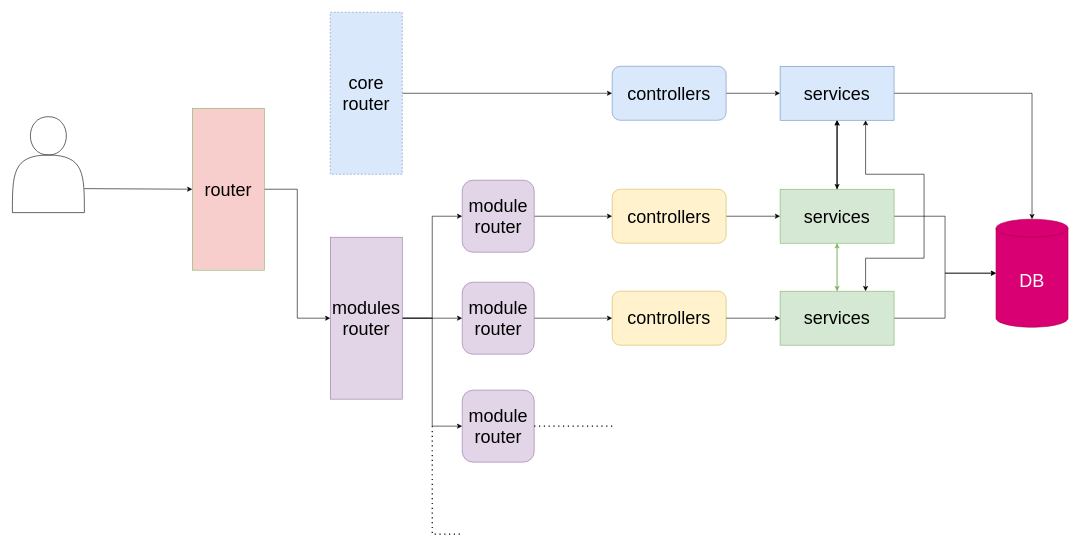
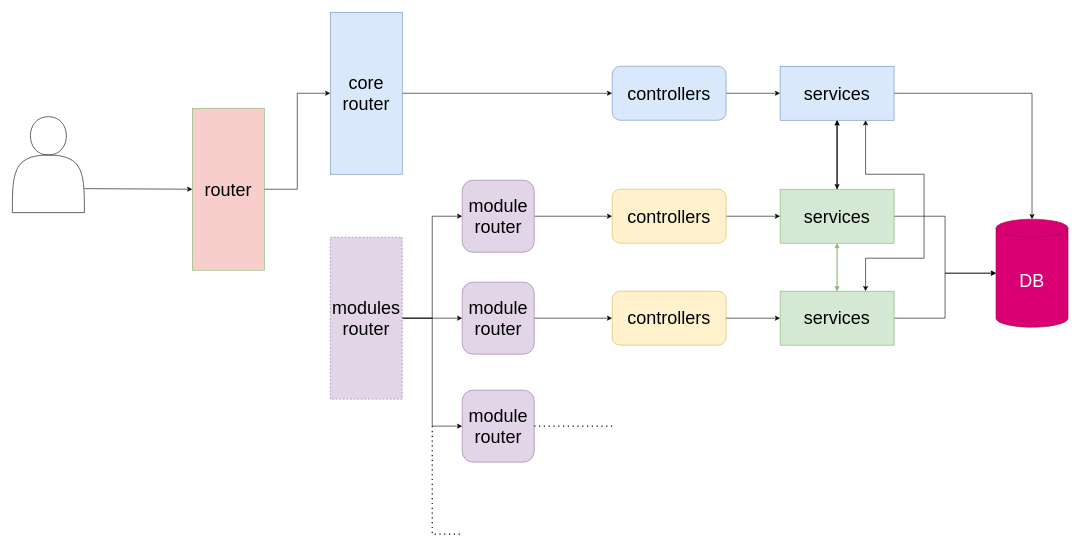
(366, 93) -> (366, 93)
(297, 317) -> (297, 93)
(366, 318) -> (366, 318)
